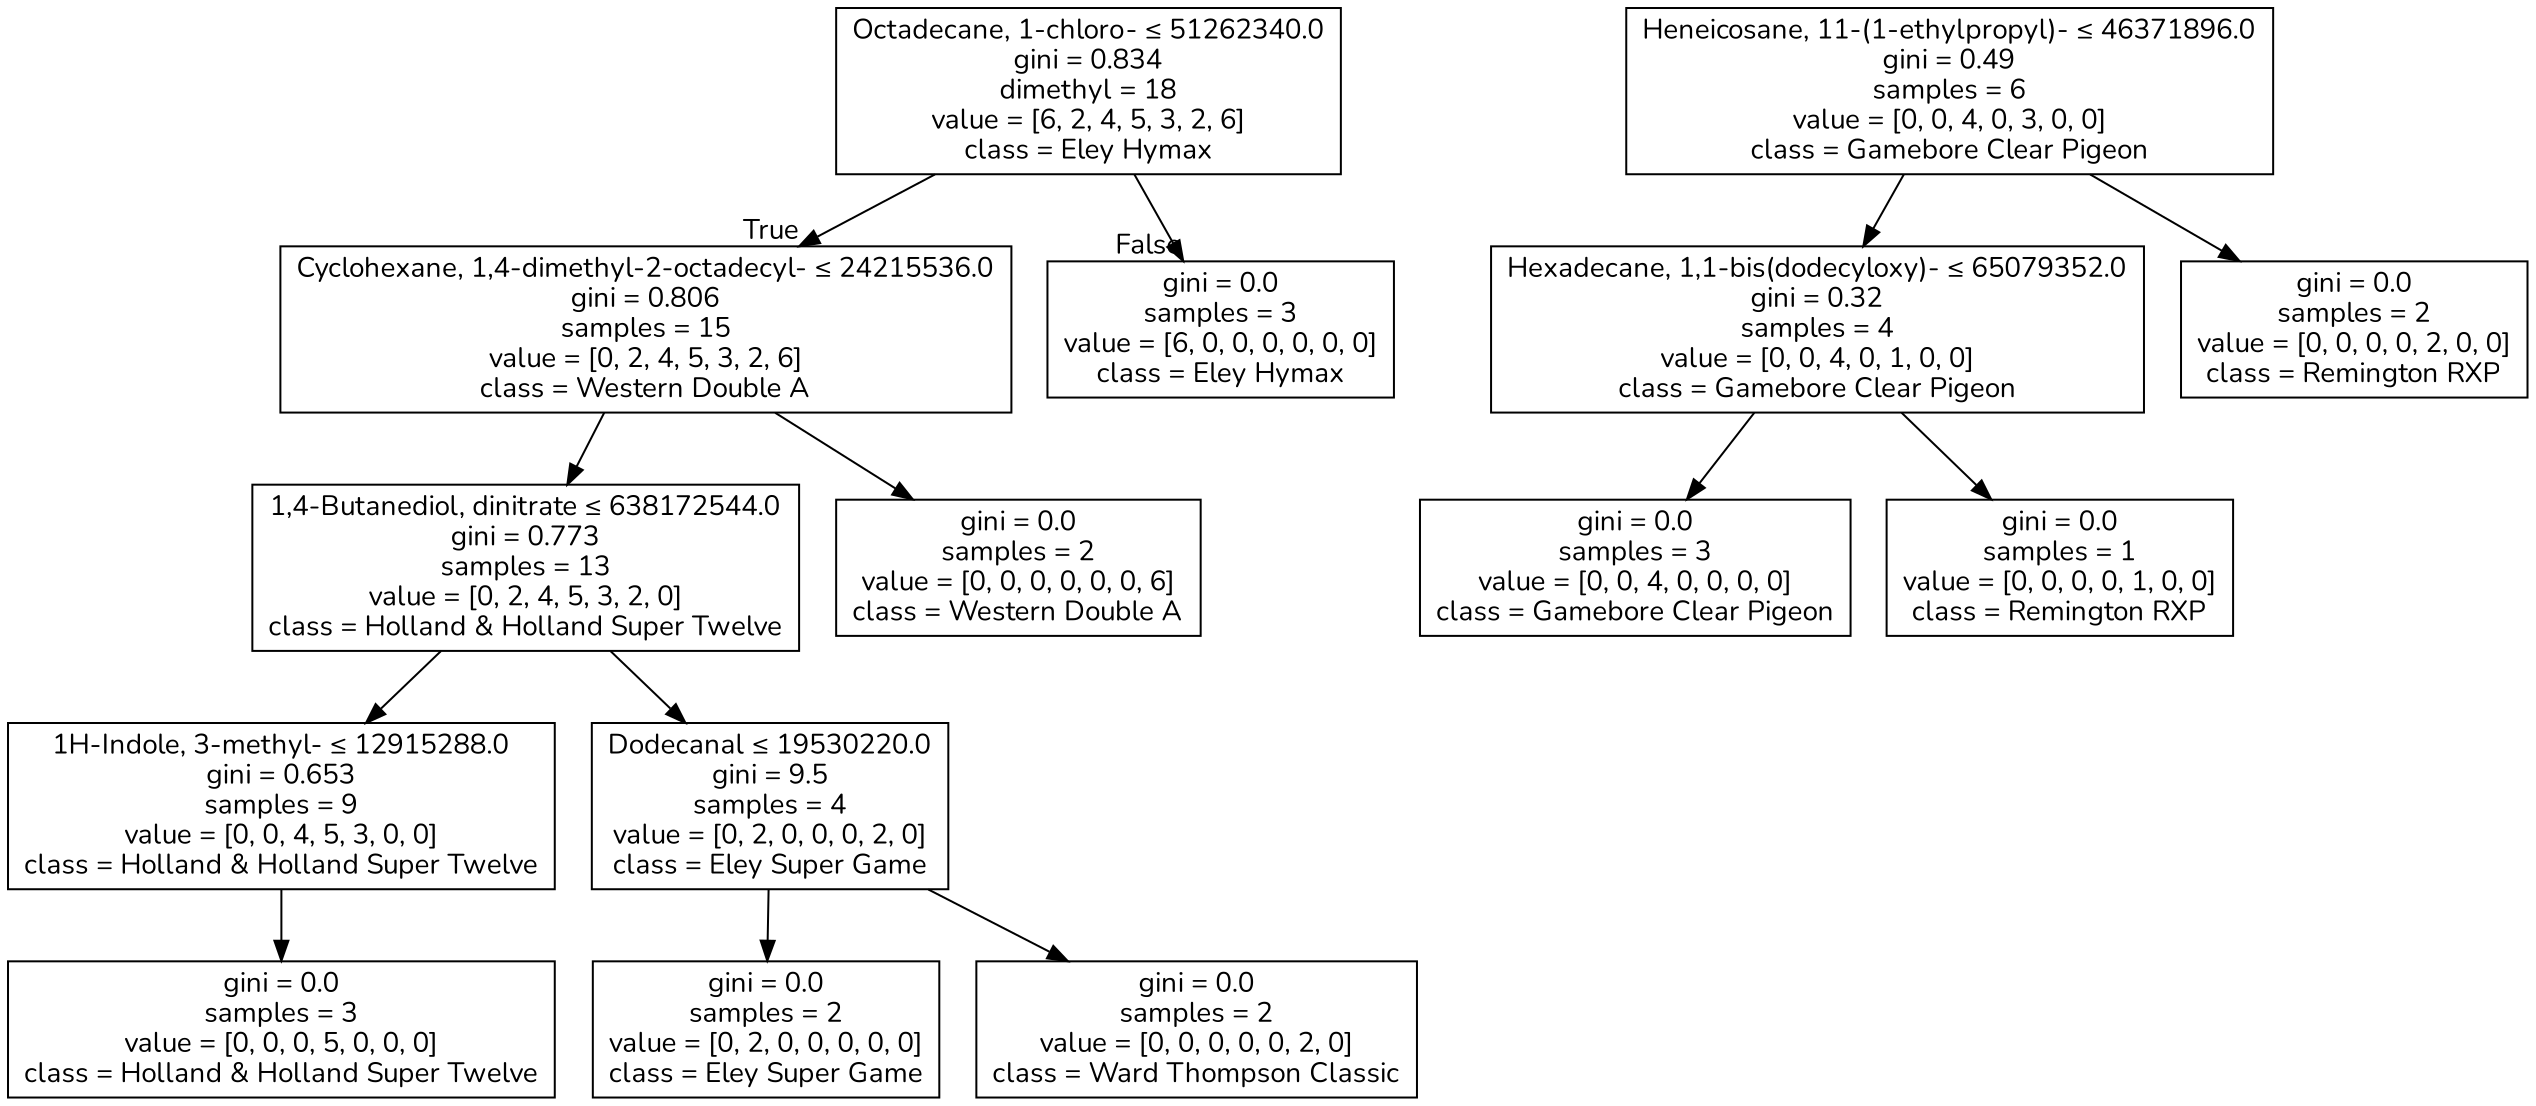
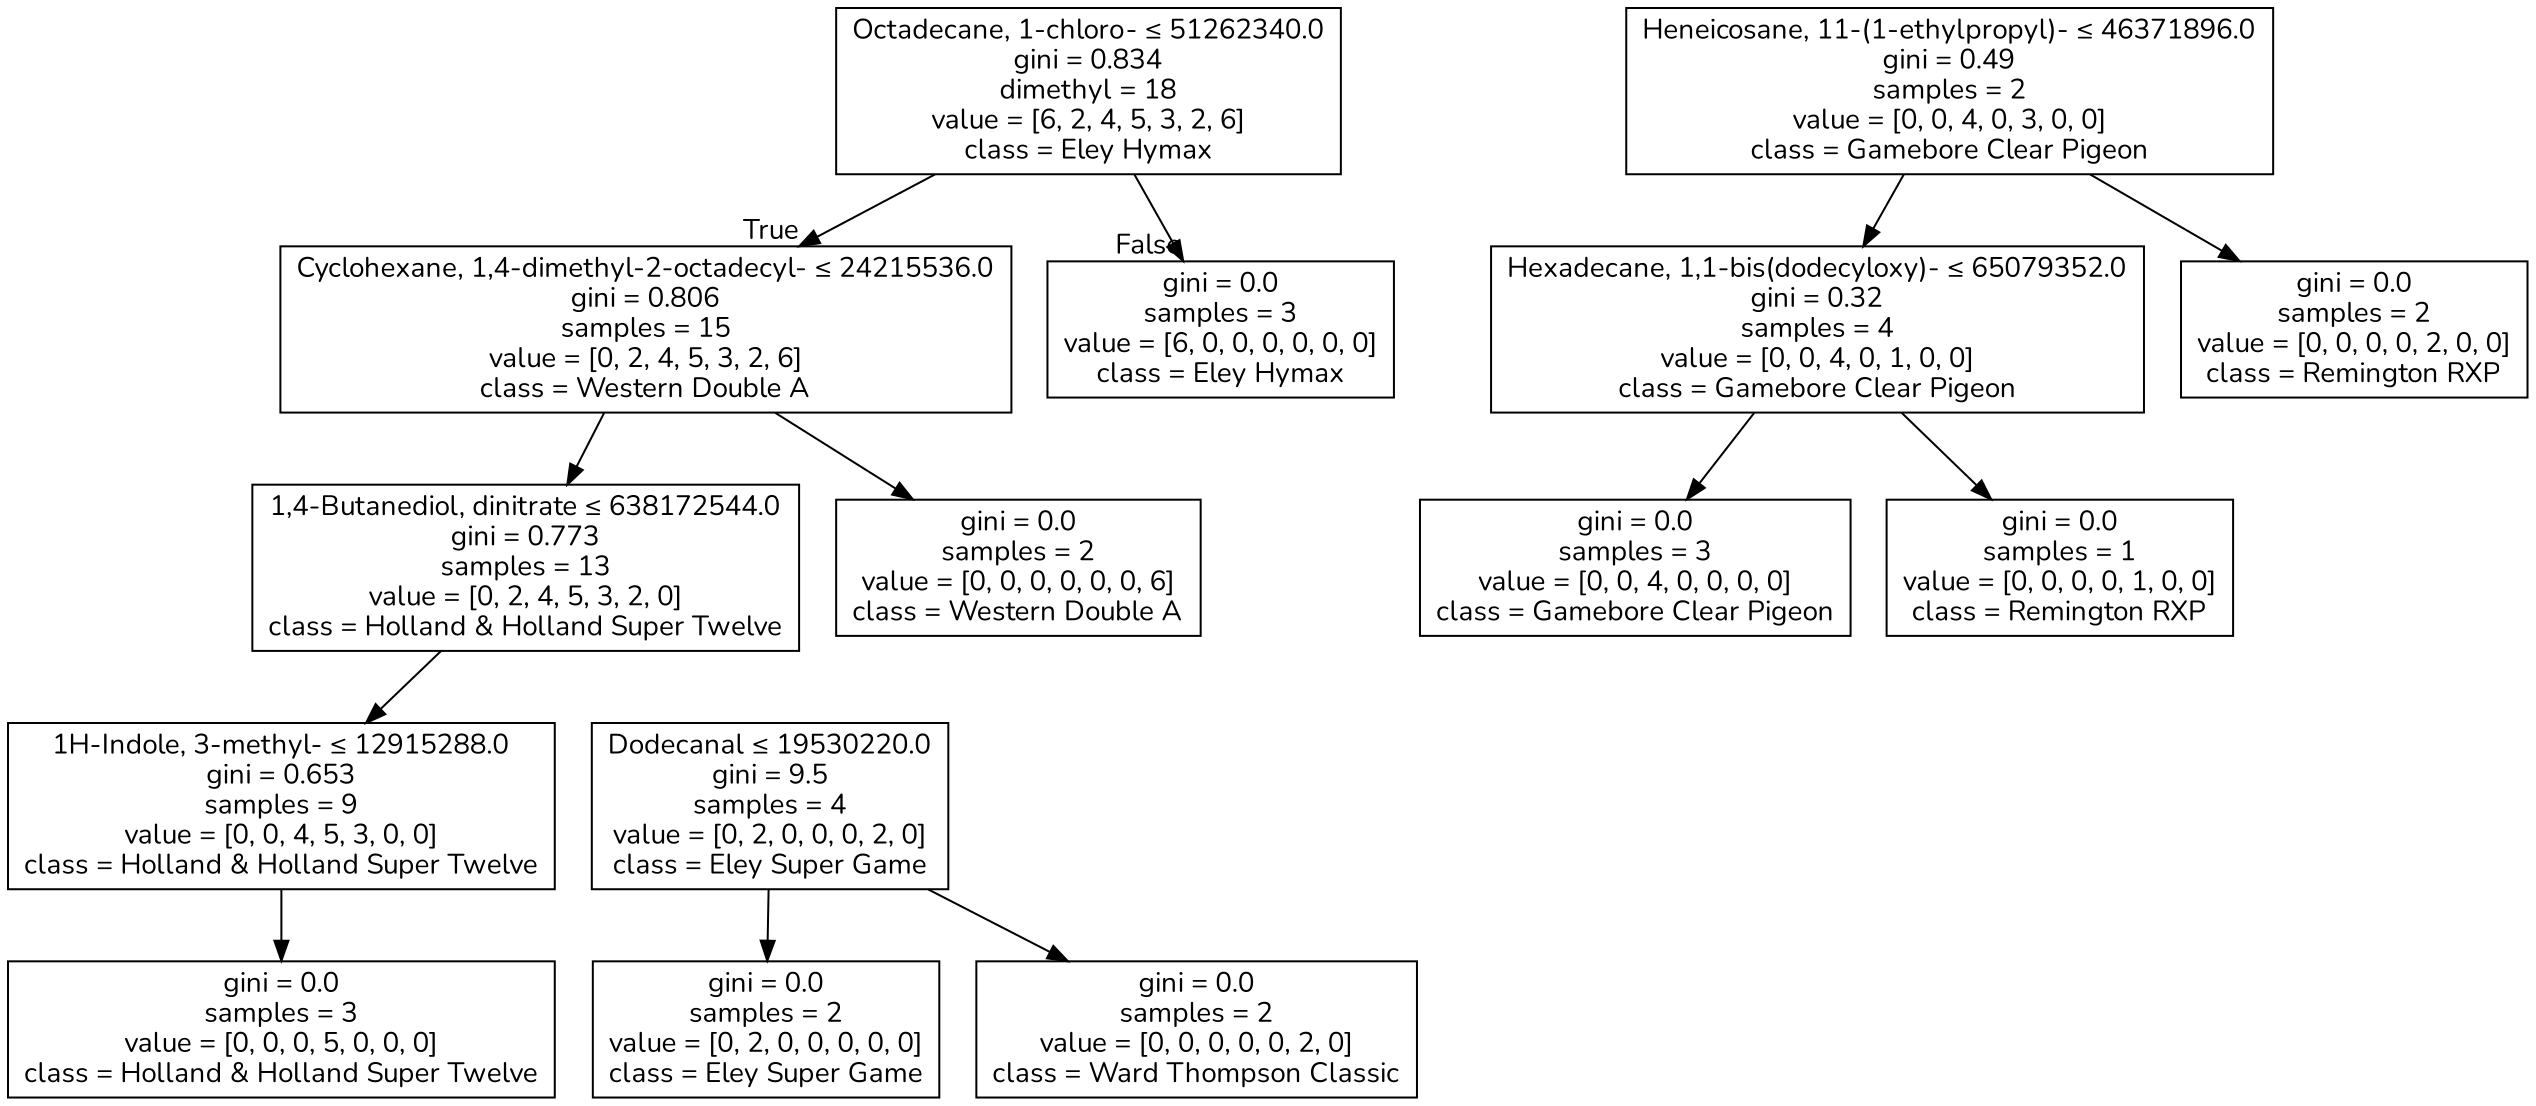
(1950, 90) -> (1950, 90)
(640, 680) -> none
